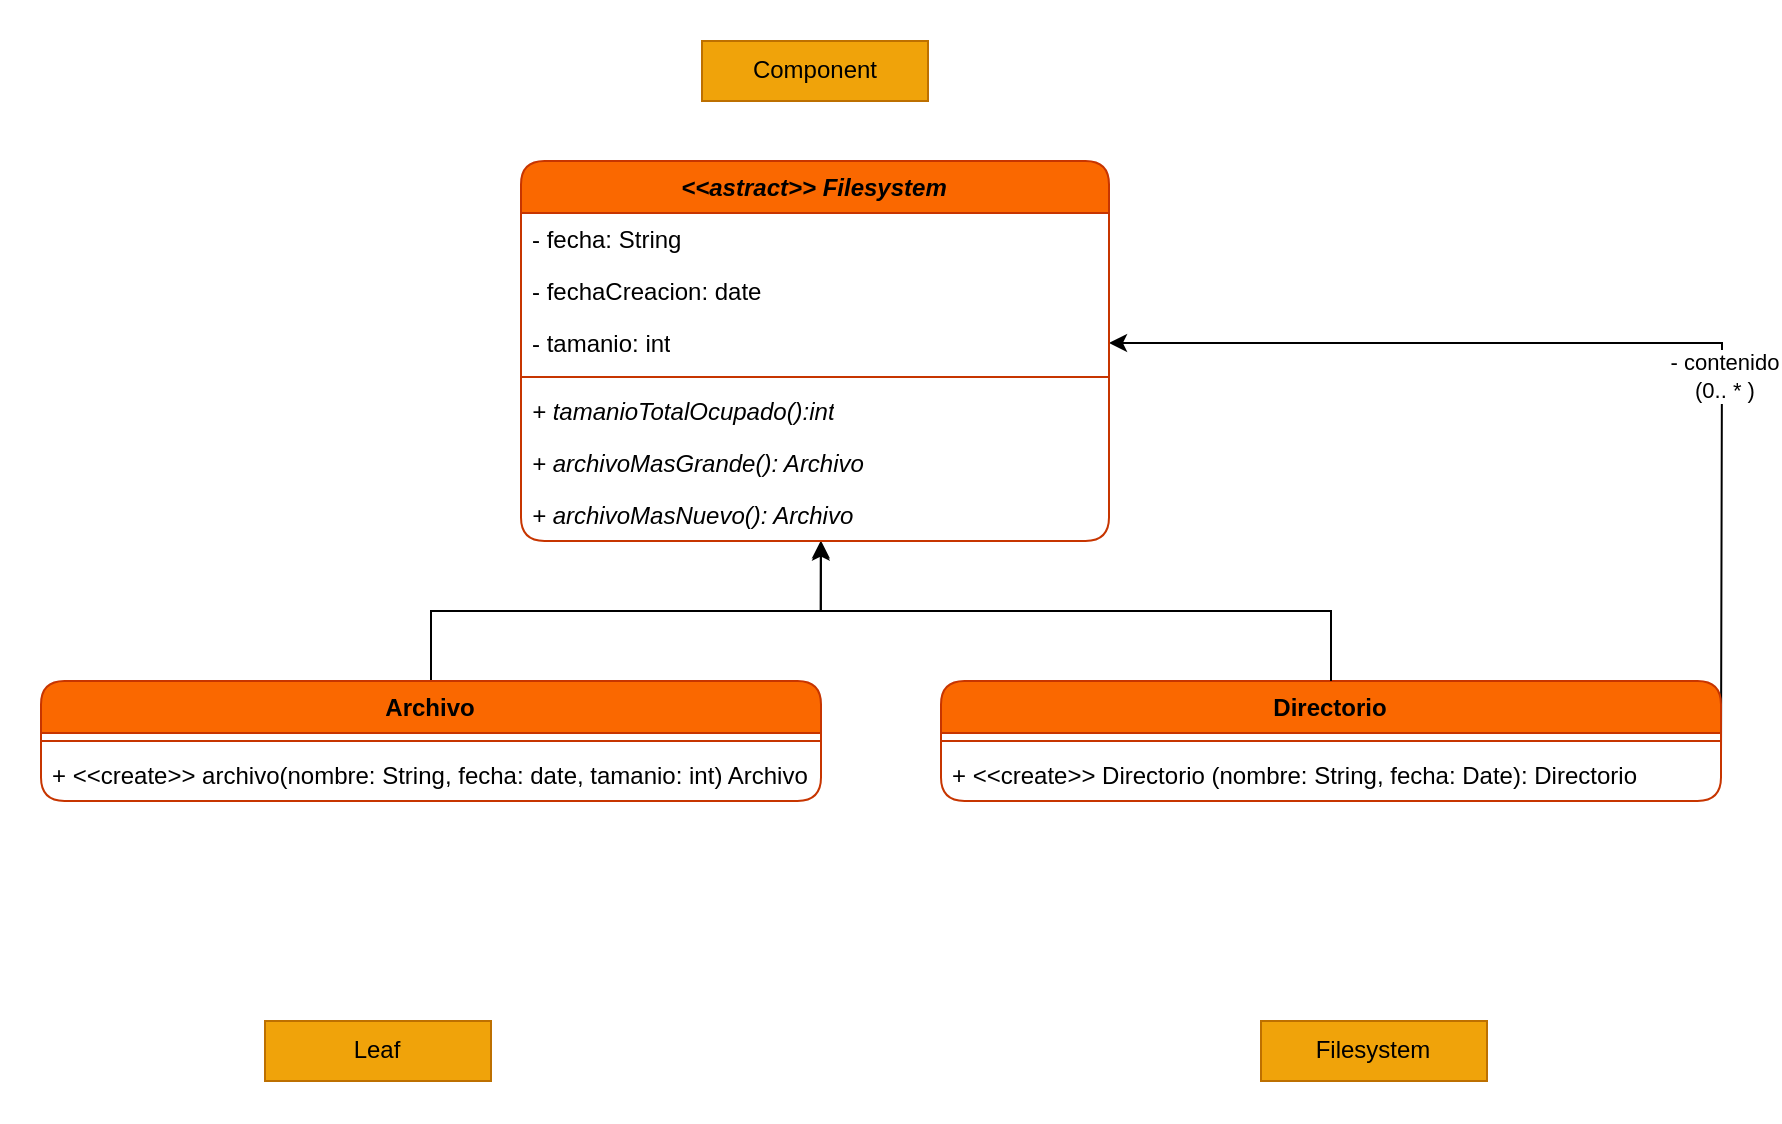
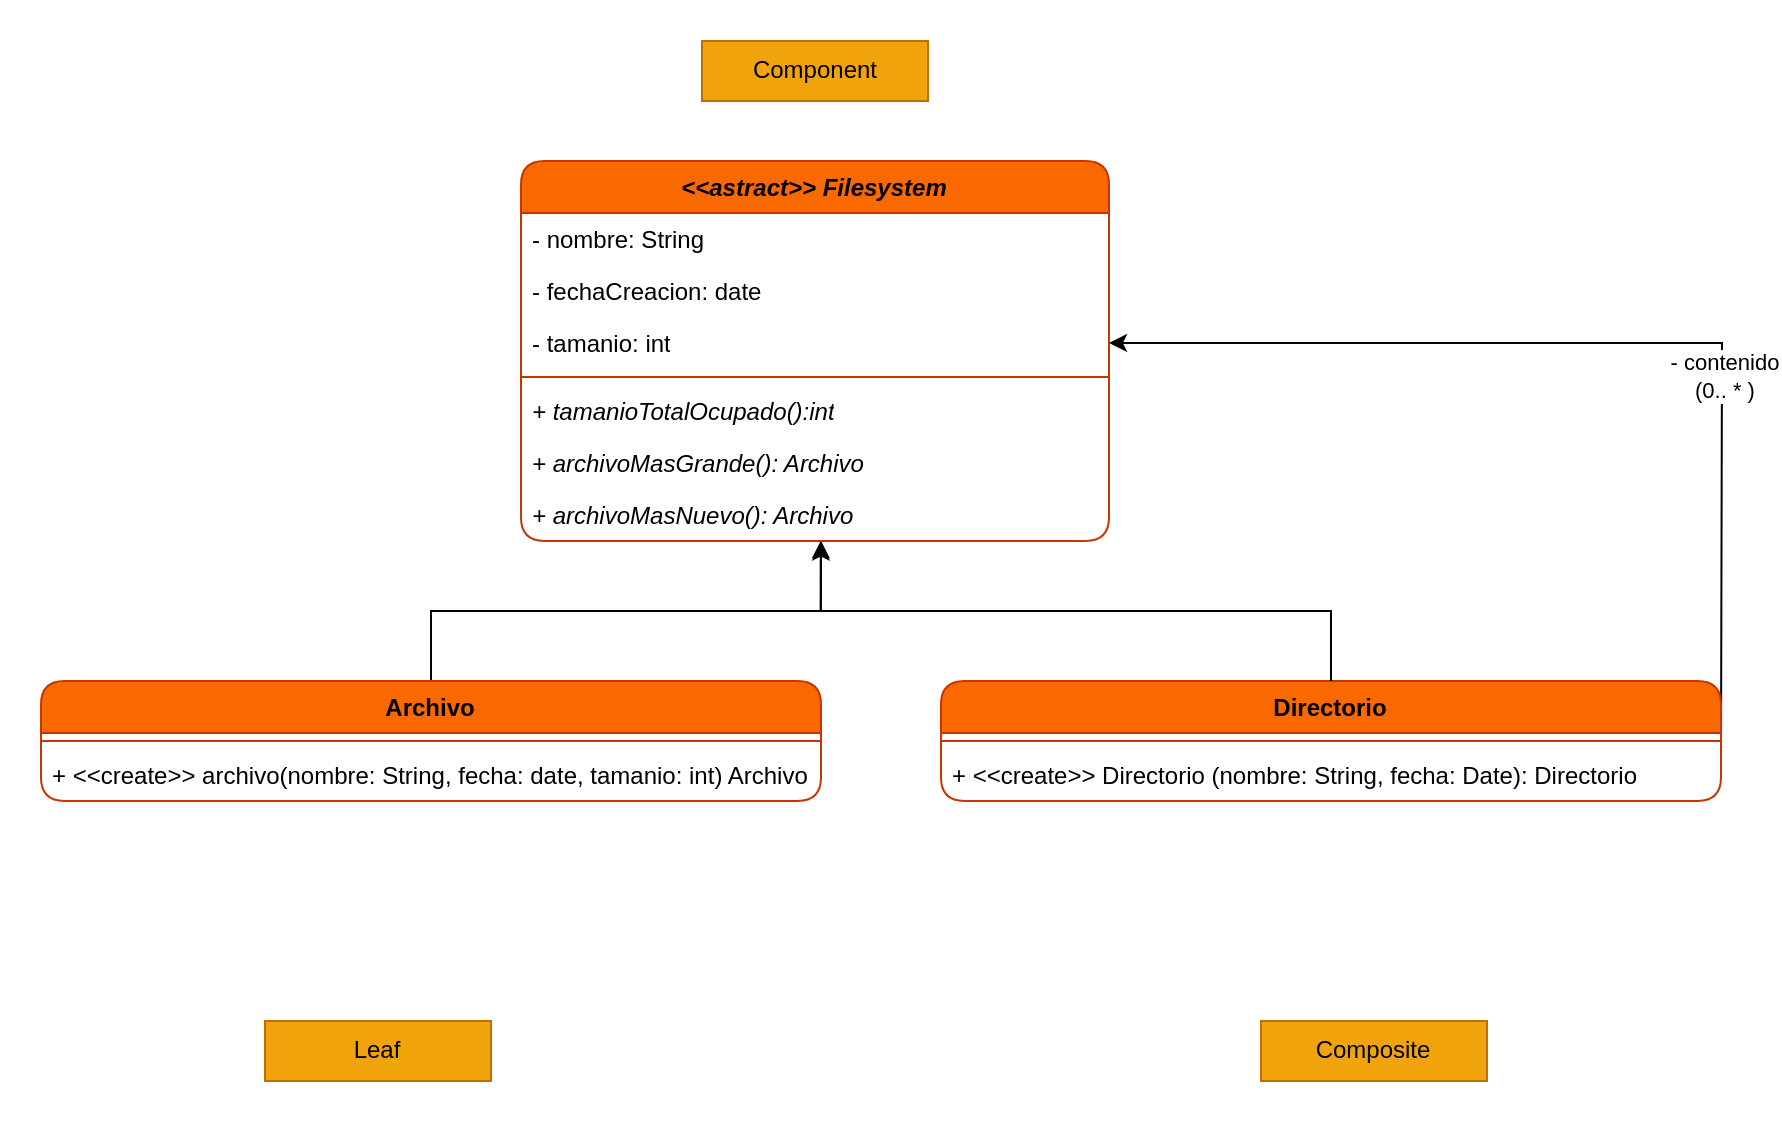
(621, 241) -> (628, 241)
(1374, 1051) -> (1374, 1051)
